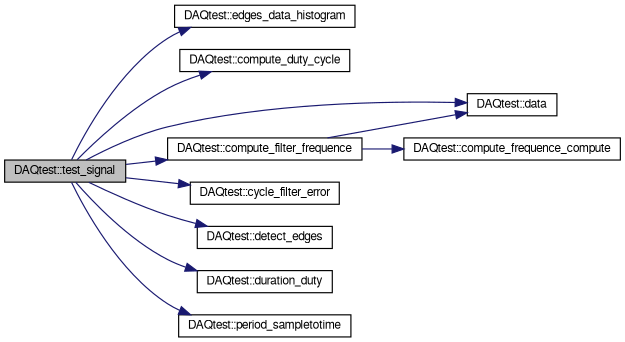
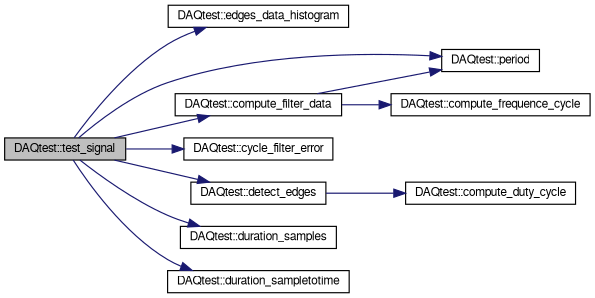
(512, 105) -> (491, 61)
(134, 110) -> (360, 193)
(265, 149) -> (258, 105)
(512, 149) -> (491, 105)
(265, 282) -> (258, 237)
(265, 326) -> (258, 282)
